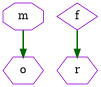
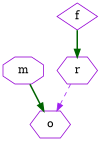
none -> (65, 94)
